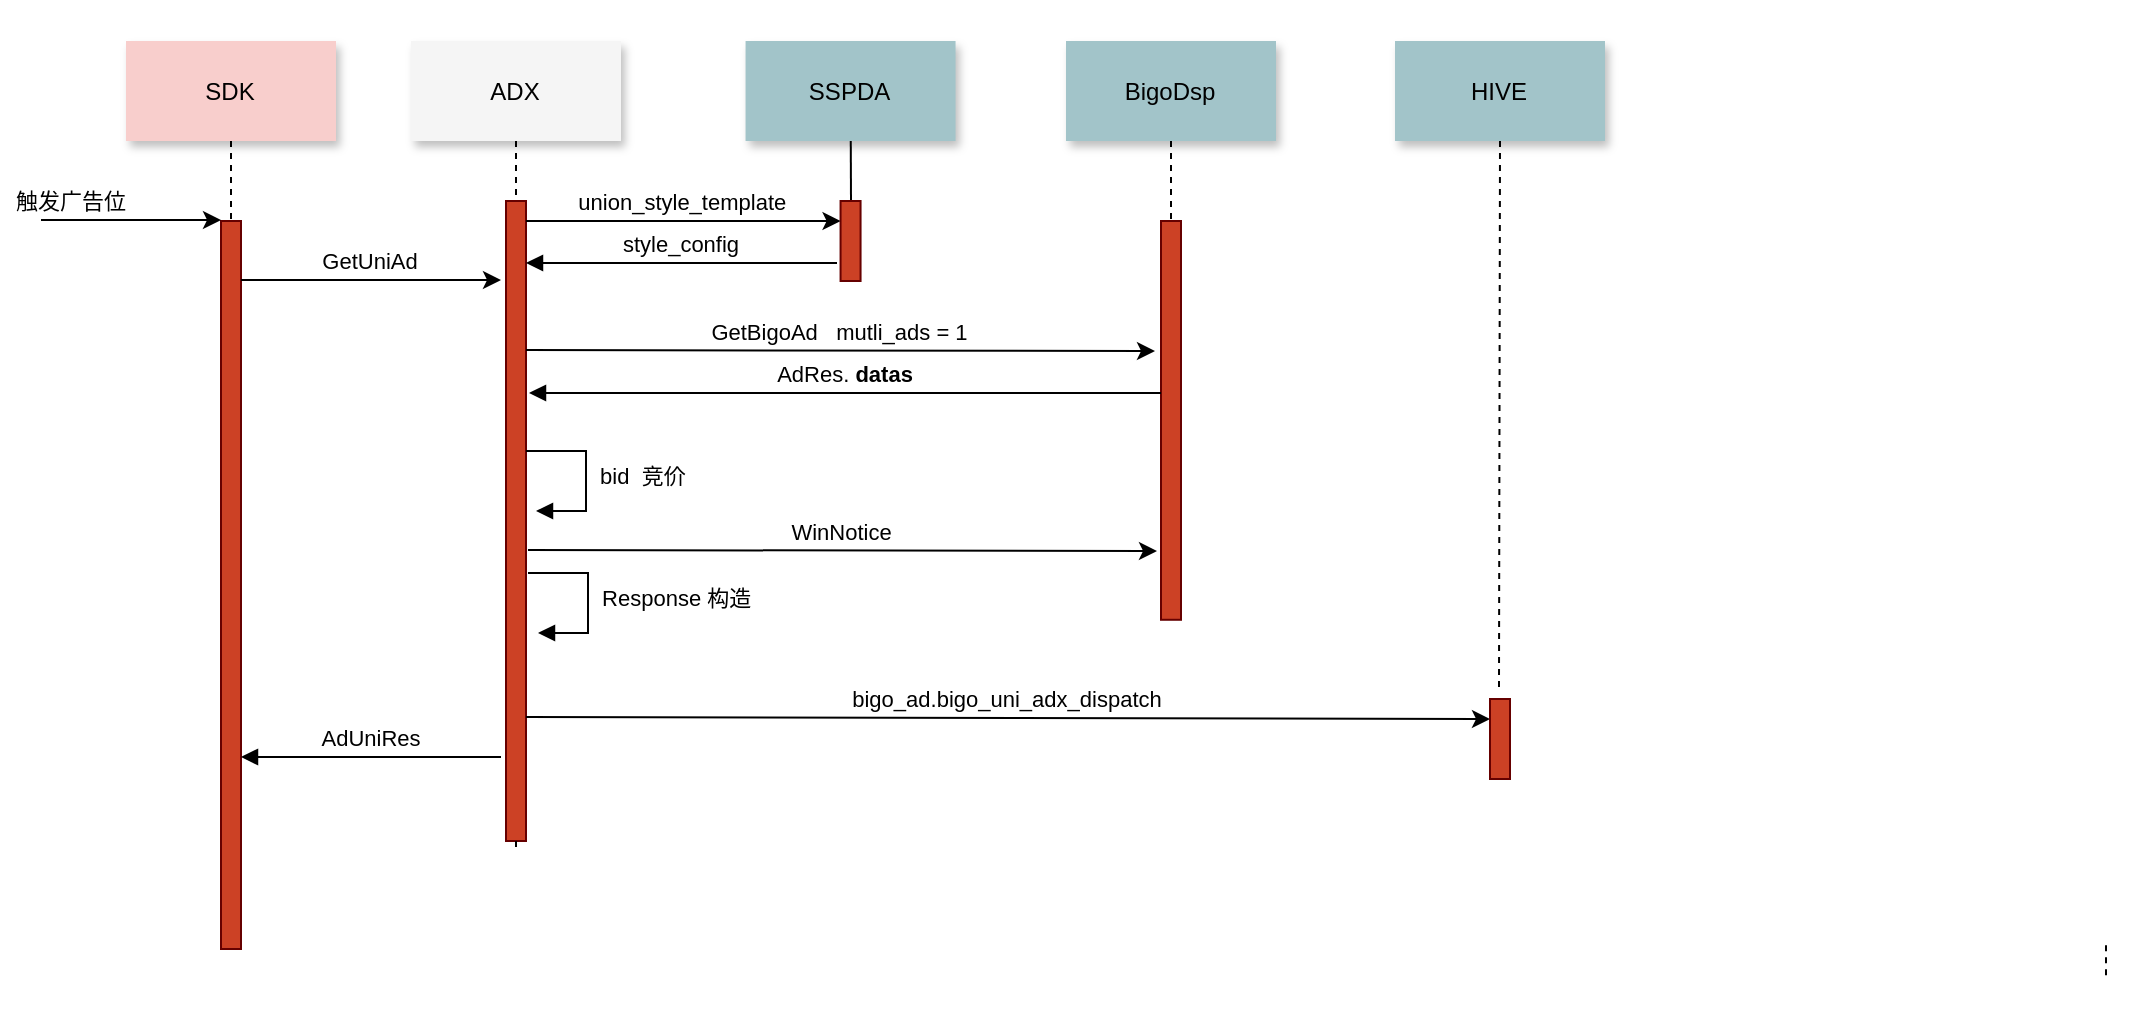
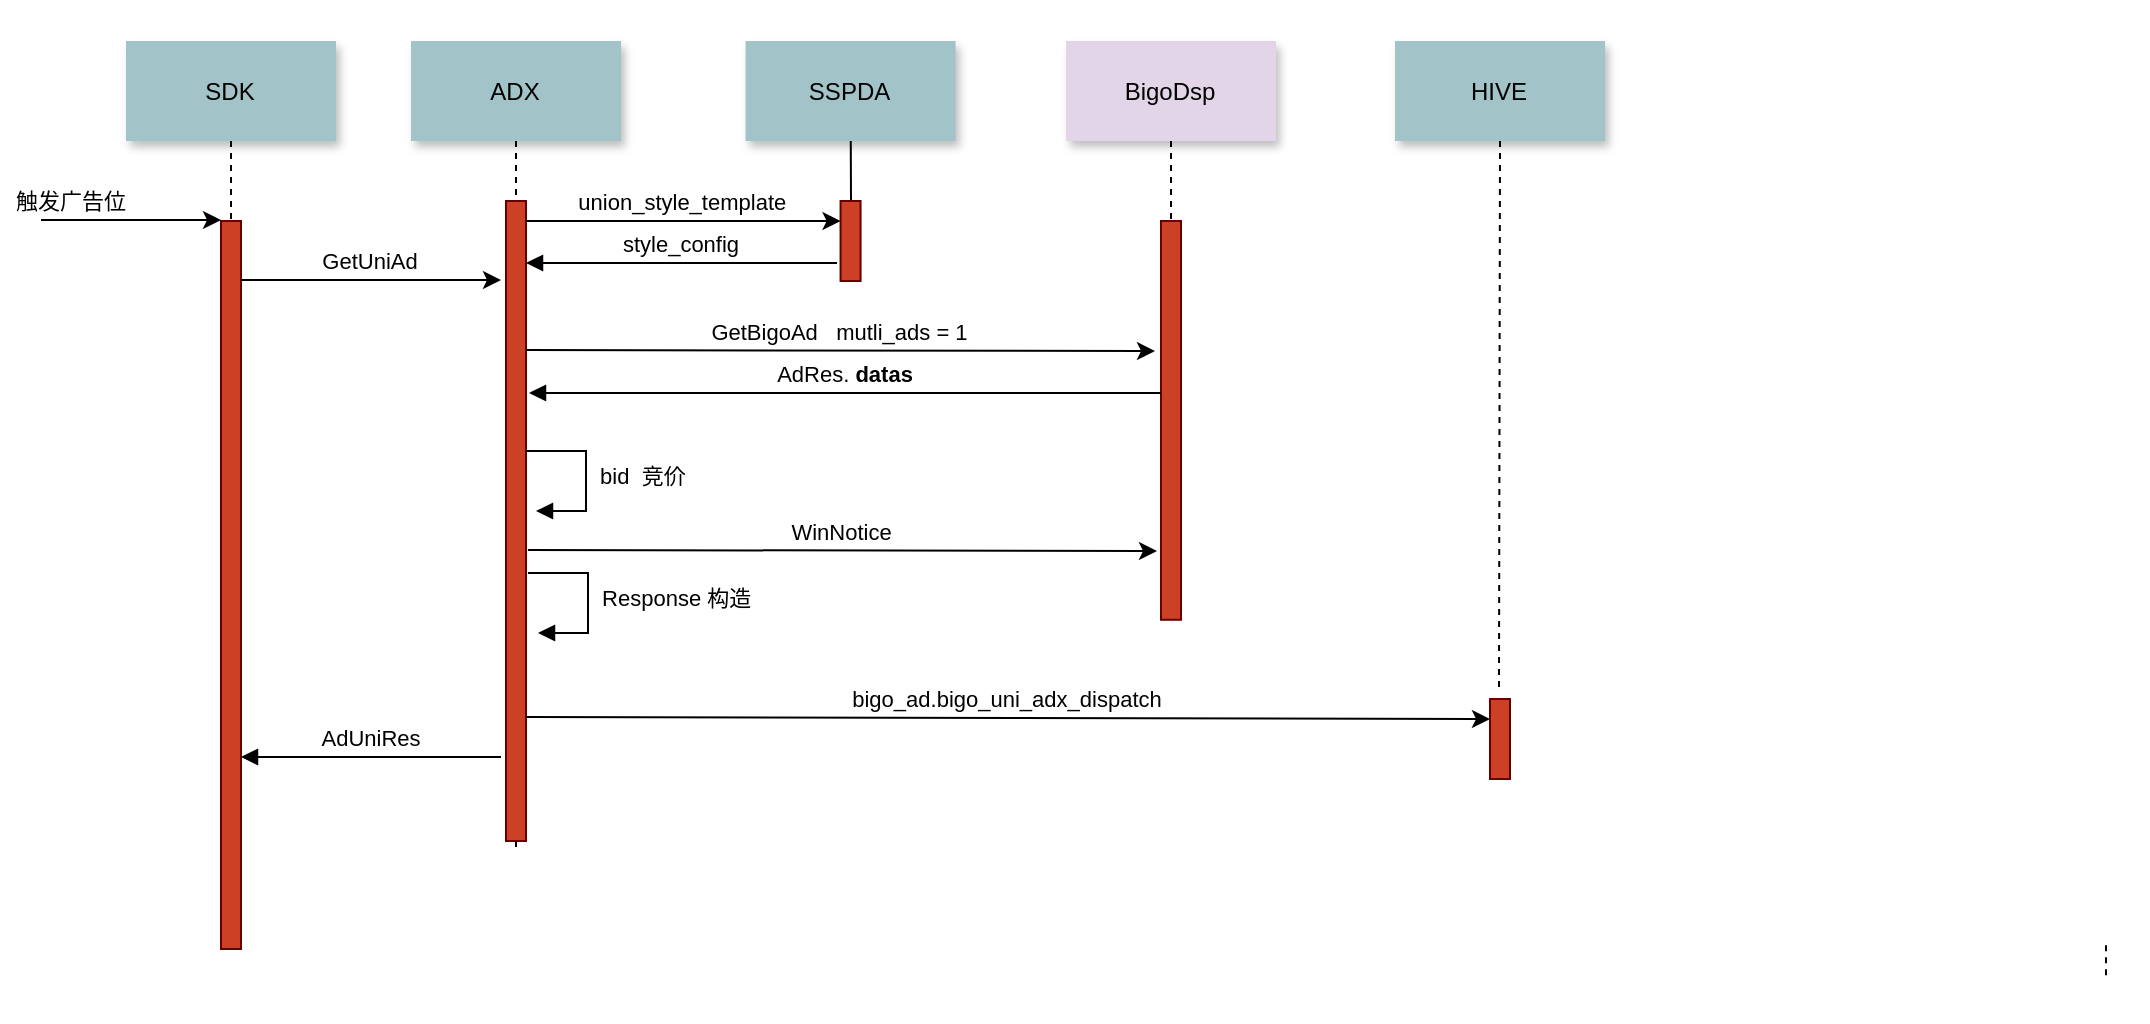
(231, 91) -> (231, 91)
(516, 91) -> (516, 91)
(1171, 91) -> (1171, 91)
